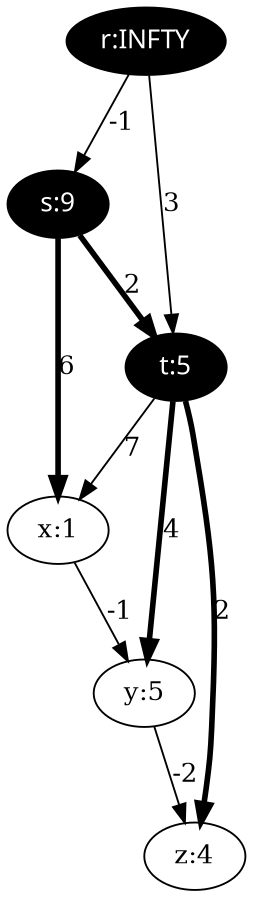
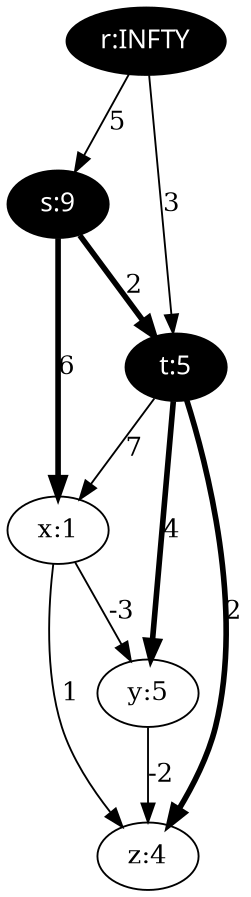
(122, 123) -> (118, 123)
(120, 612) -> (122, 612)
none -> (54, 695)
